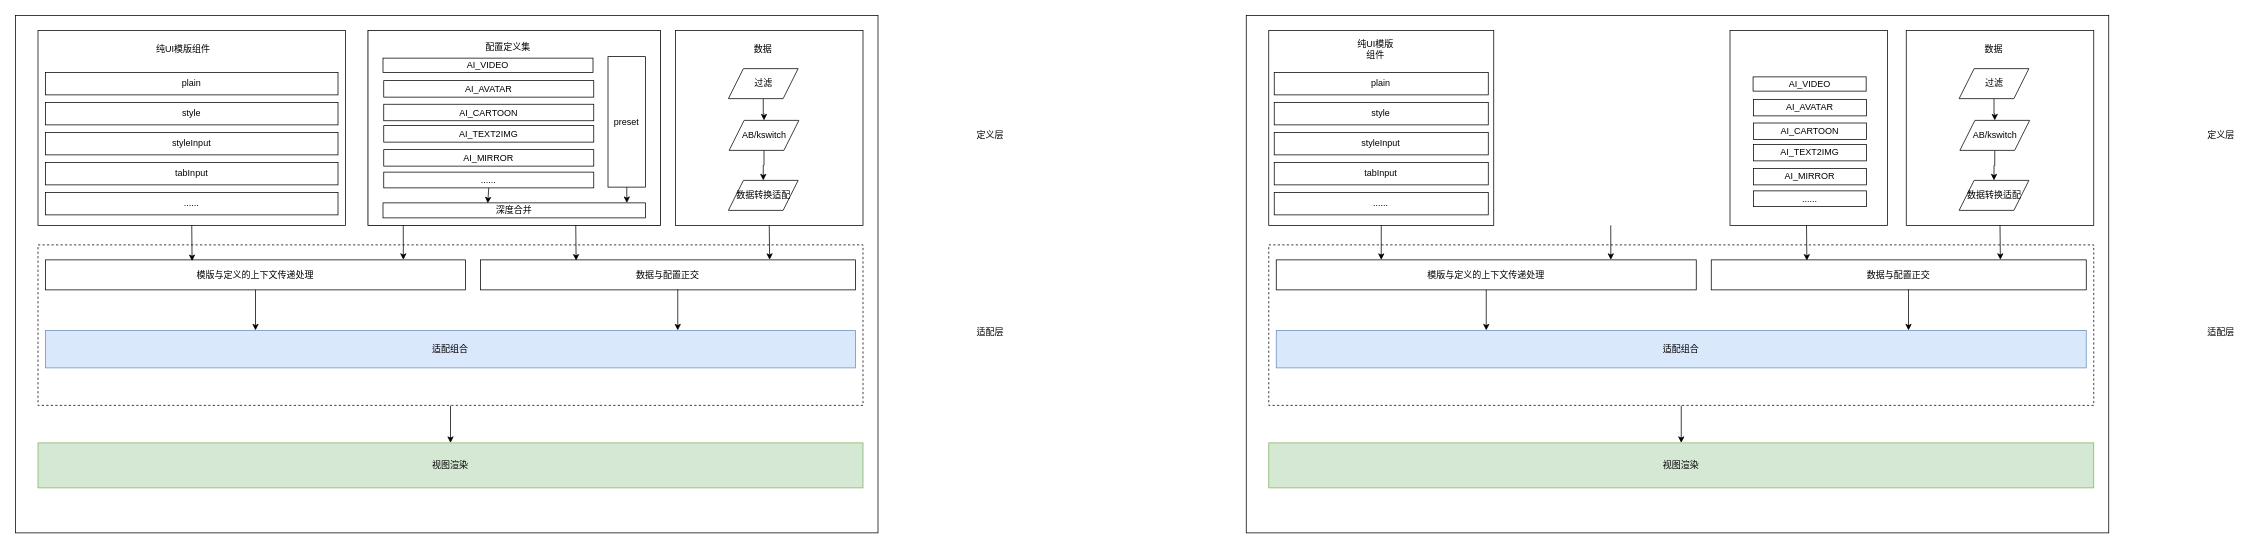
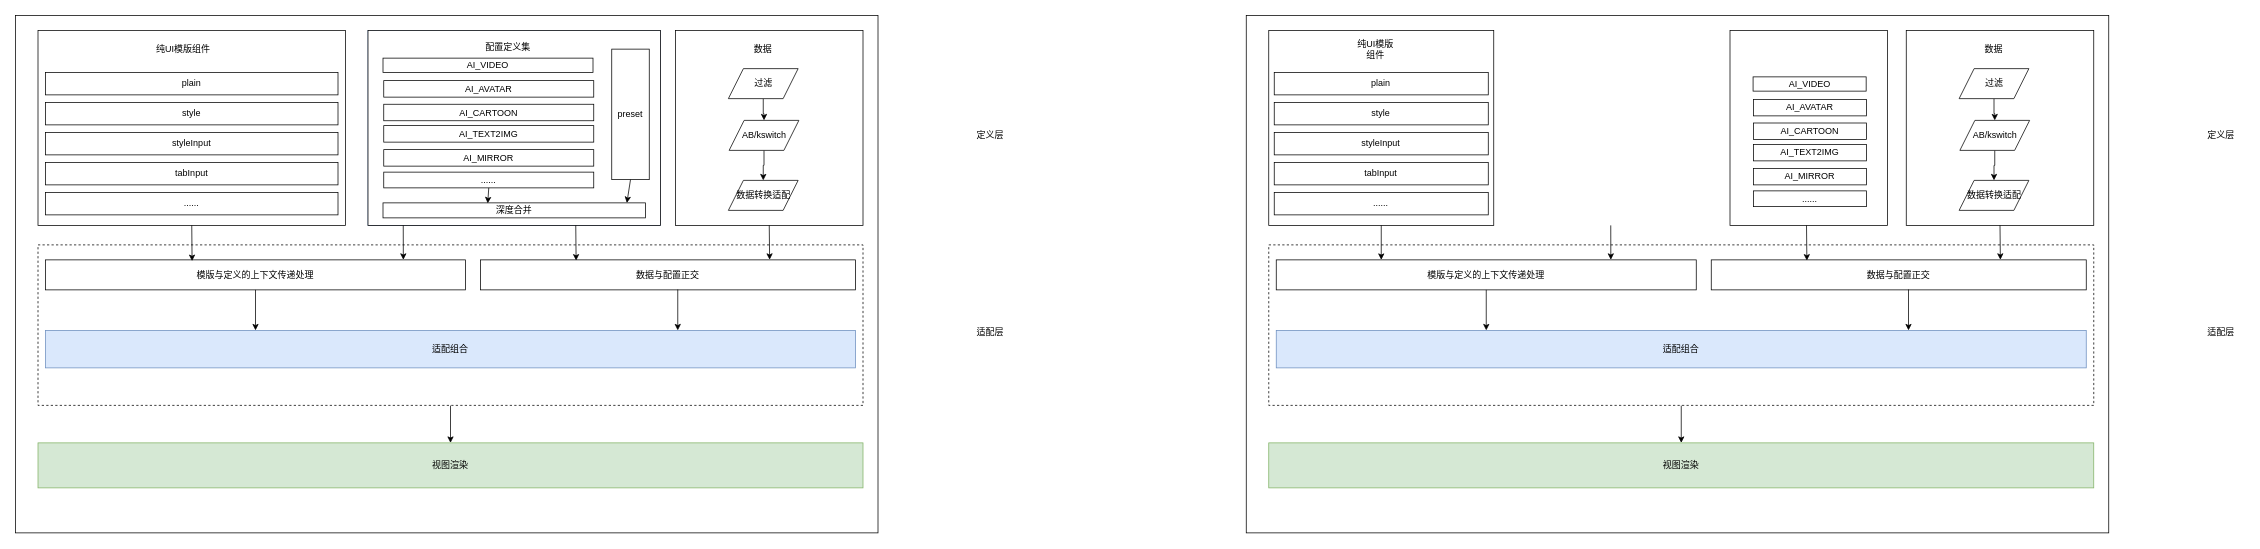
(627, 122) -> (630, 114)
